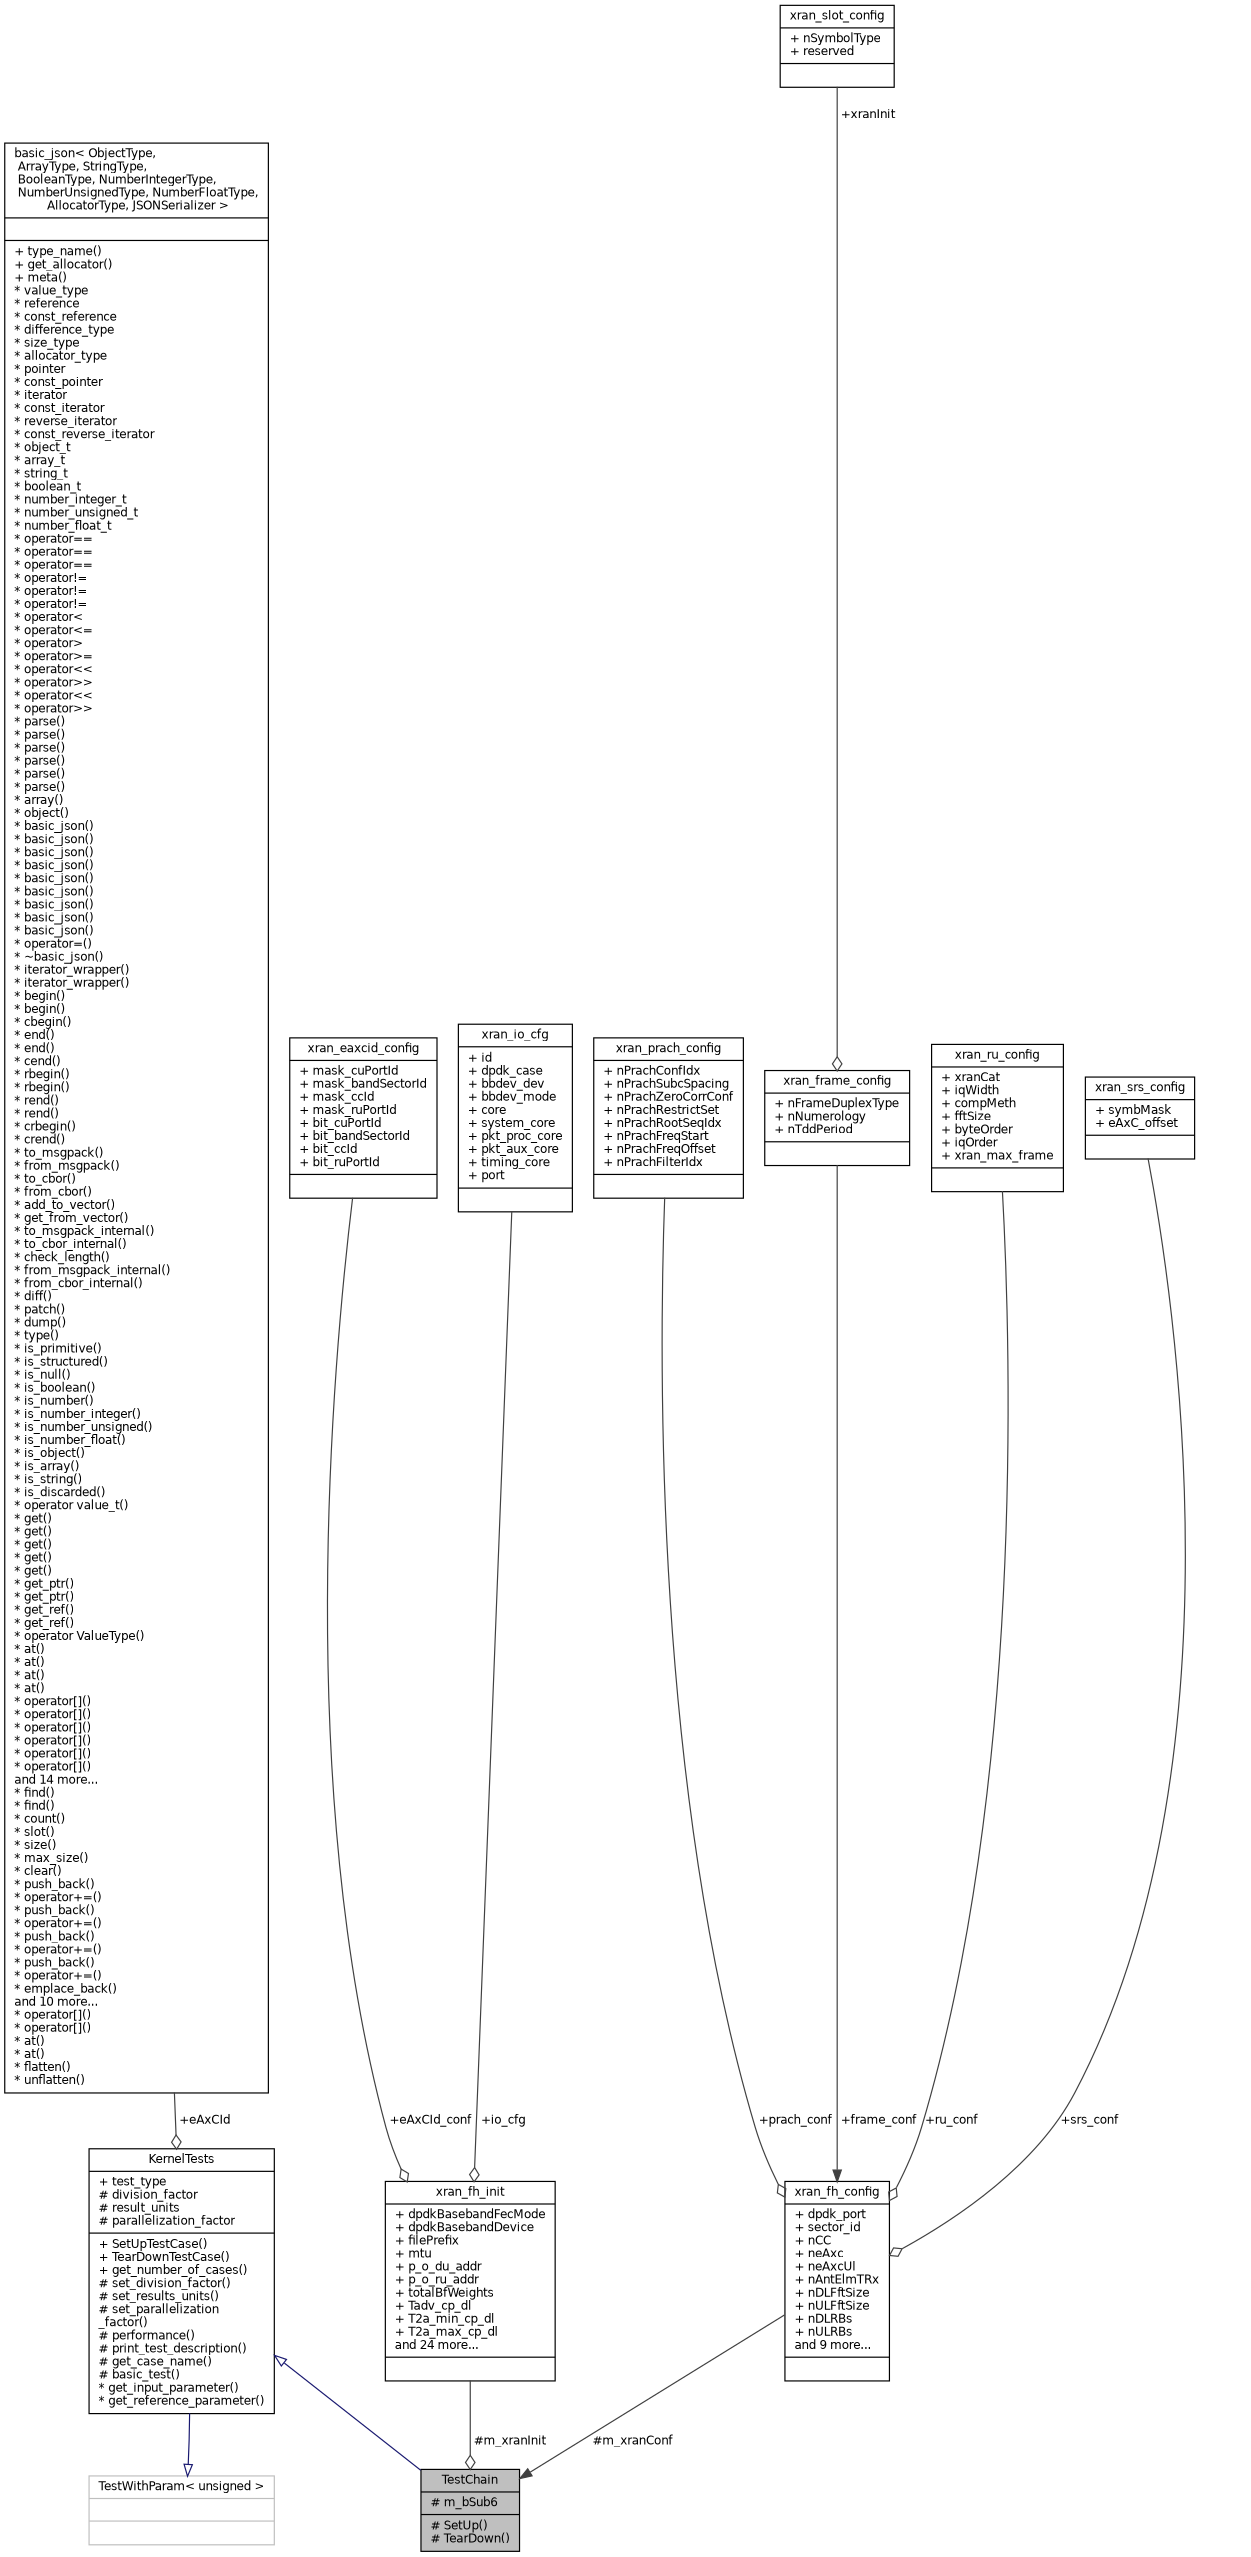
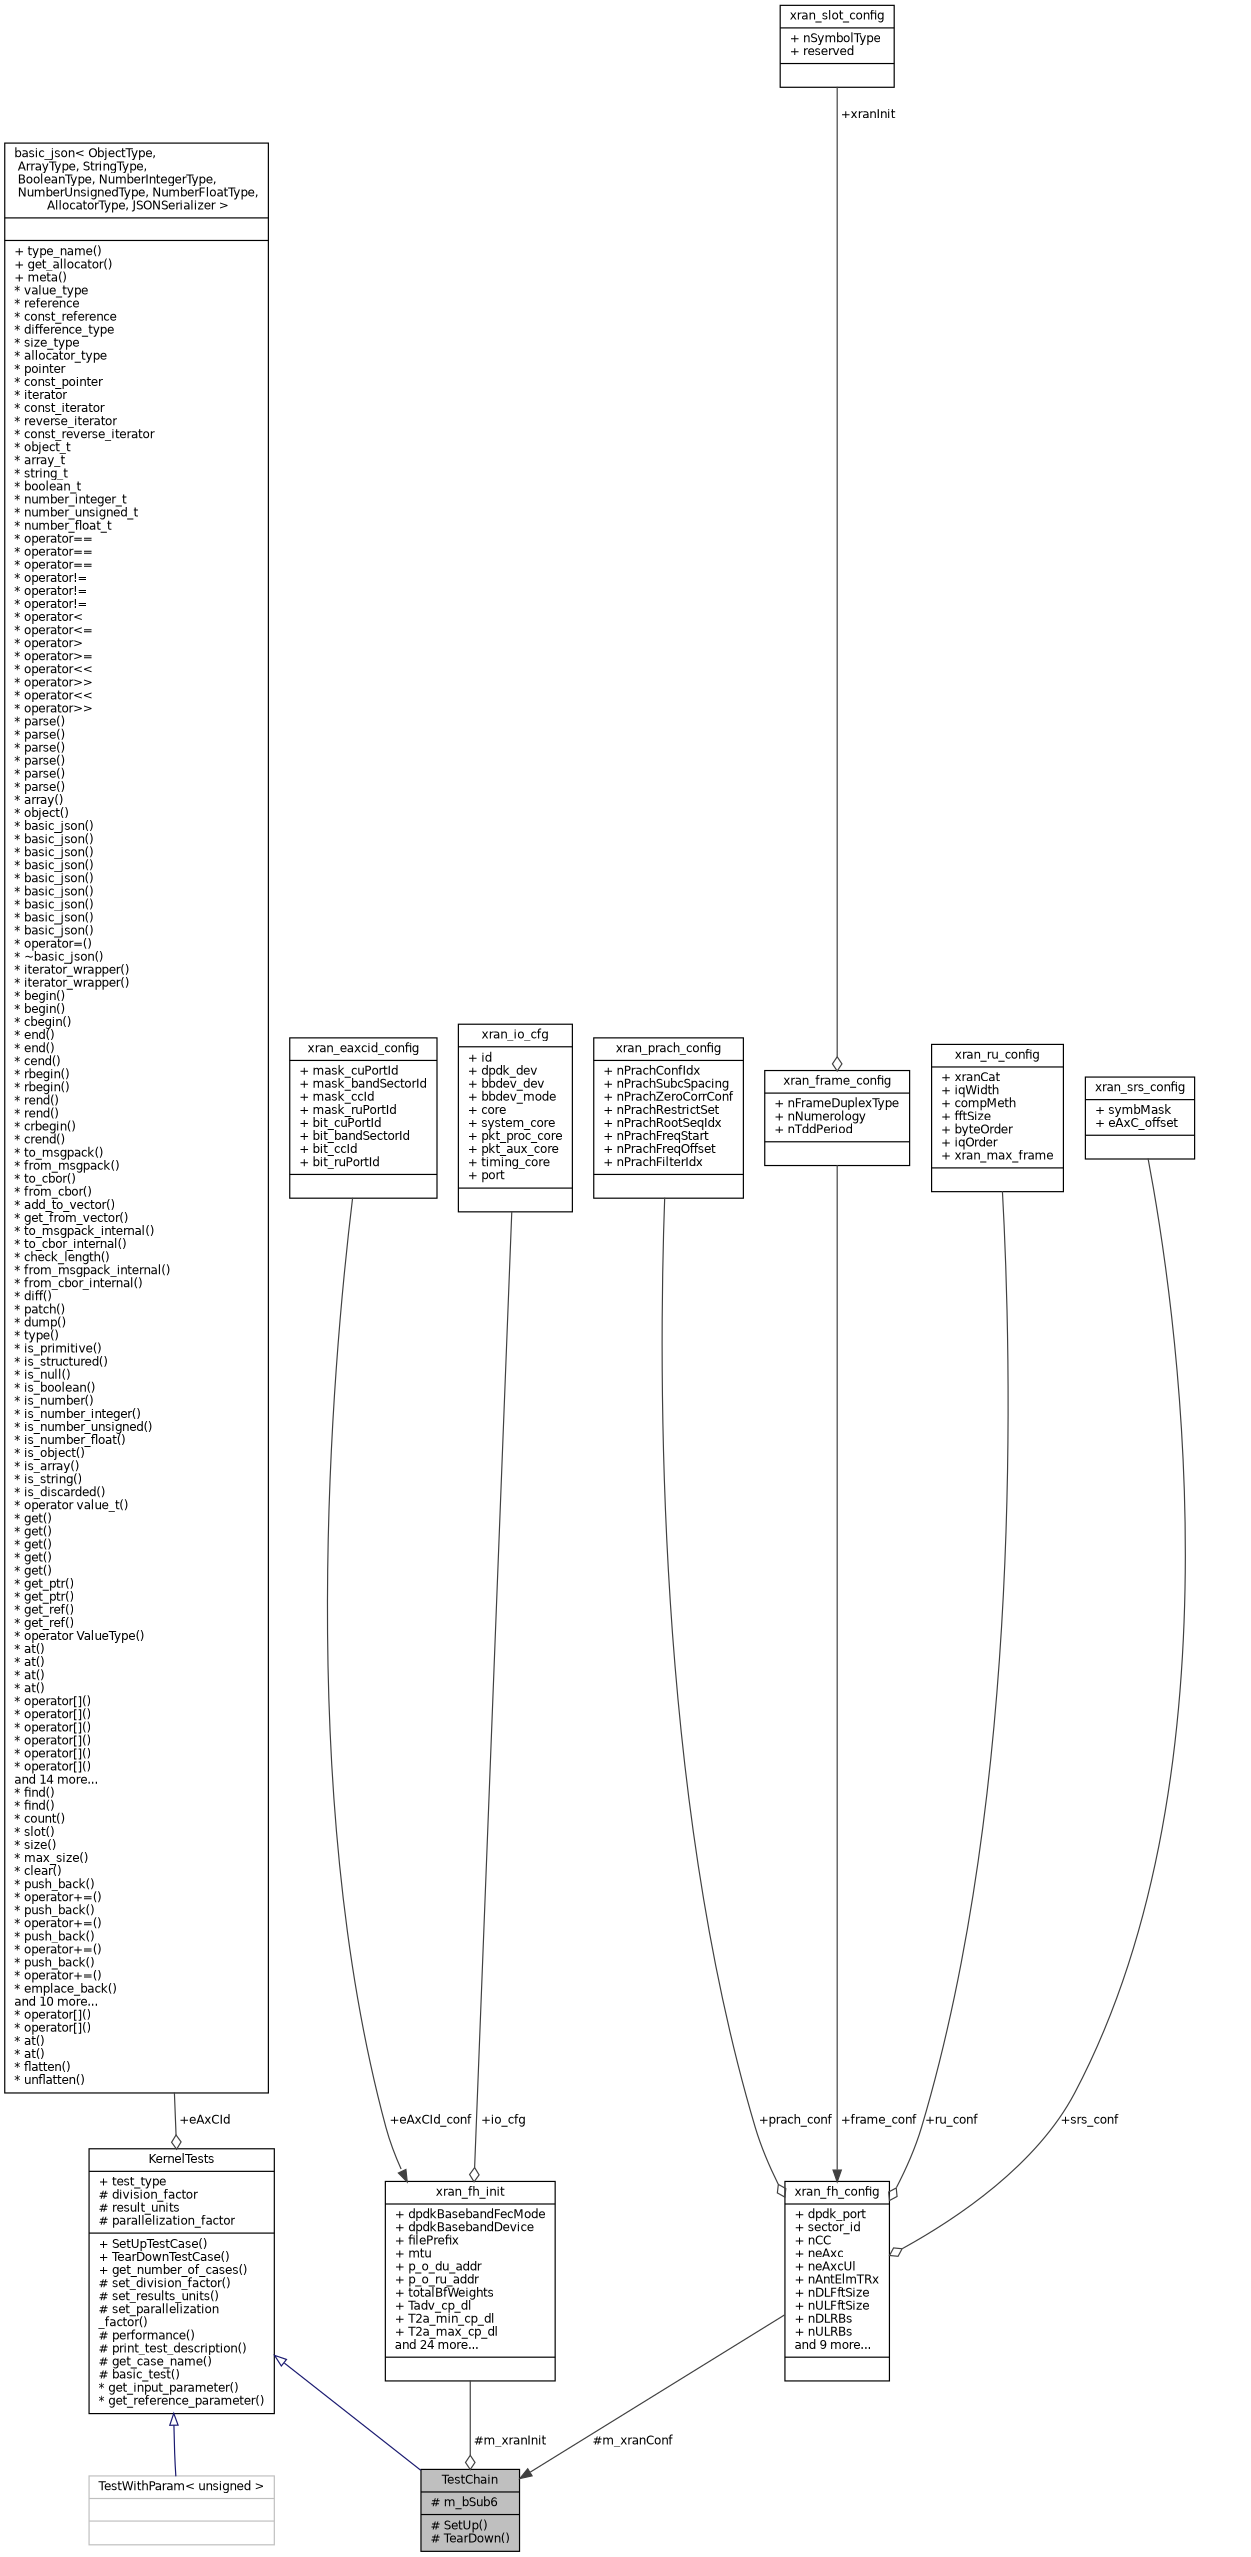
(506, 1071) -> (503, 1071)
(329, 1687) -> (329, 1687)
(189, 2439) -> (175, 2451)
